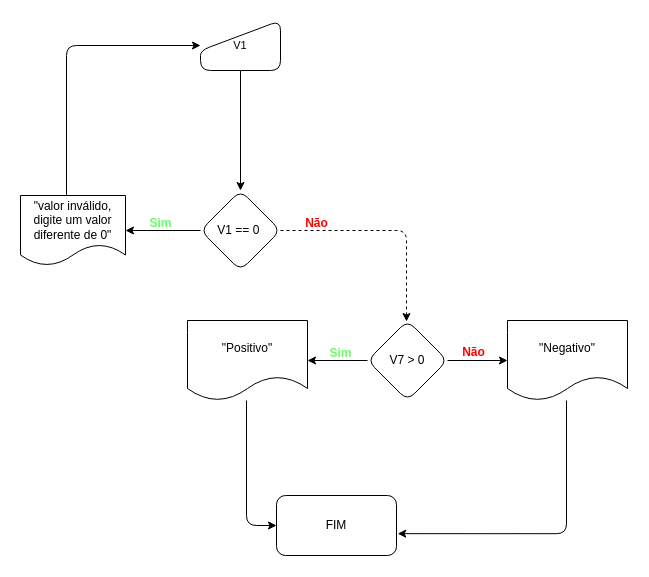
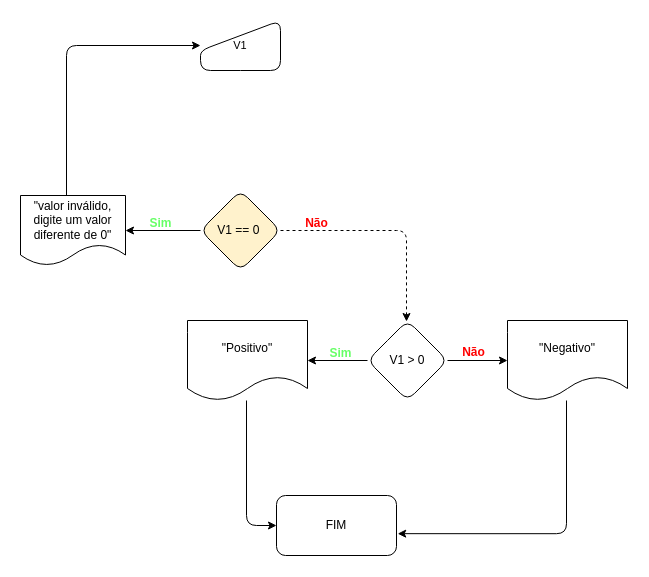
(241, 127) -> none
(241, 231) -> (241, 231)
(408, 361) -> (408, 361)
